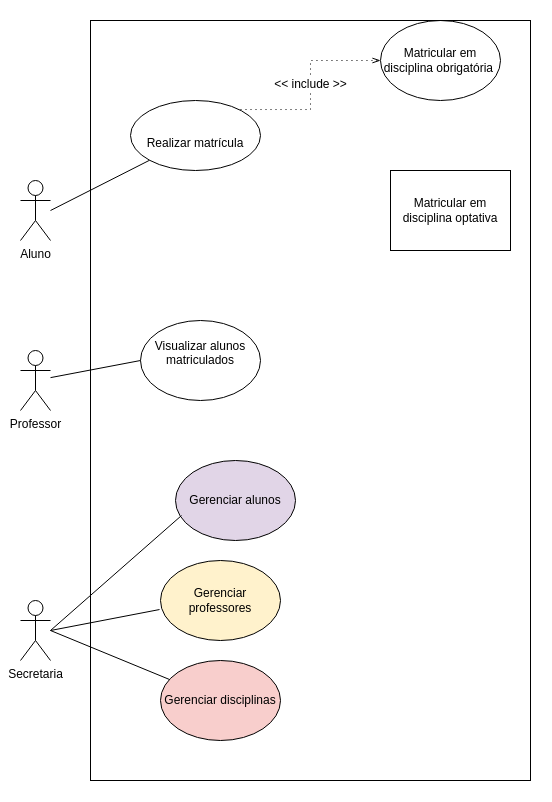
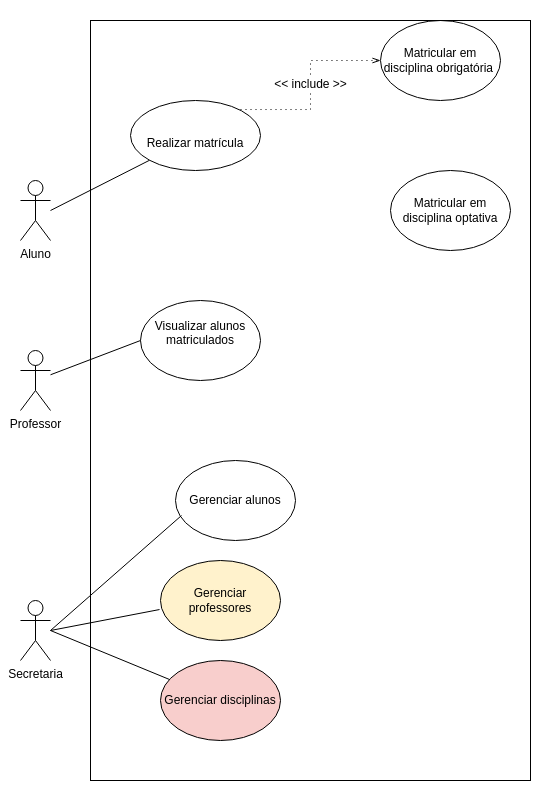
(451, 211) -> (451, 211)
(201, 361) -> (201, 341)
(236, 501) -> (236, 501)
